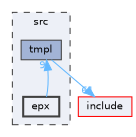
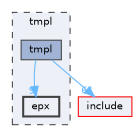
(41, 22) -> (41, 22)
(48, 84) -> (34, 73)
